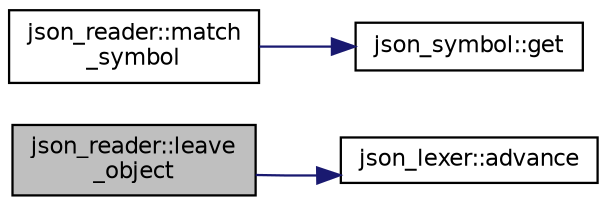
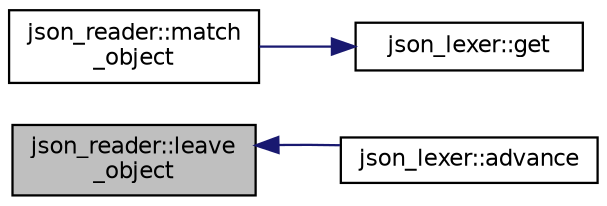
(134, 47) -> (134, 47)
(469, 47) -> (469, 47)
(286, 175) -> (309, 145)
